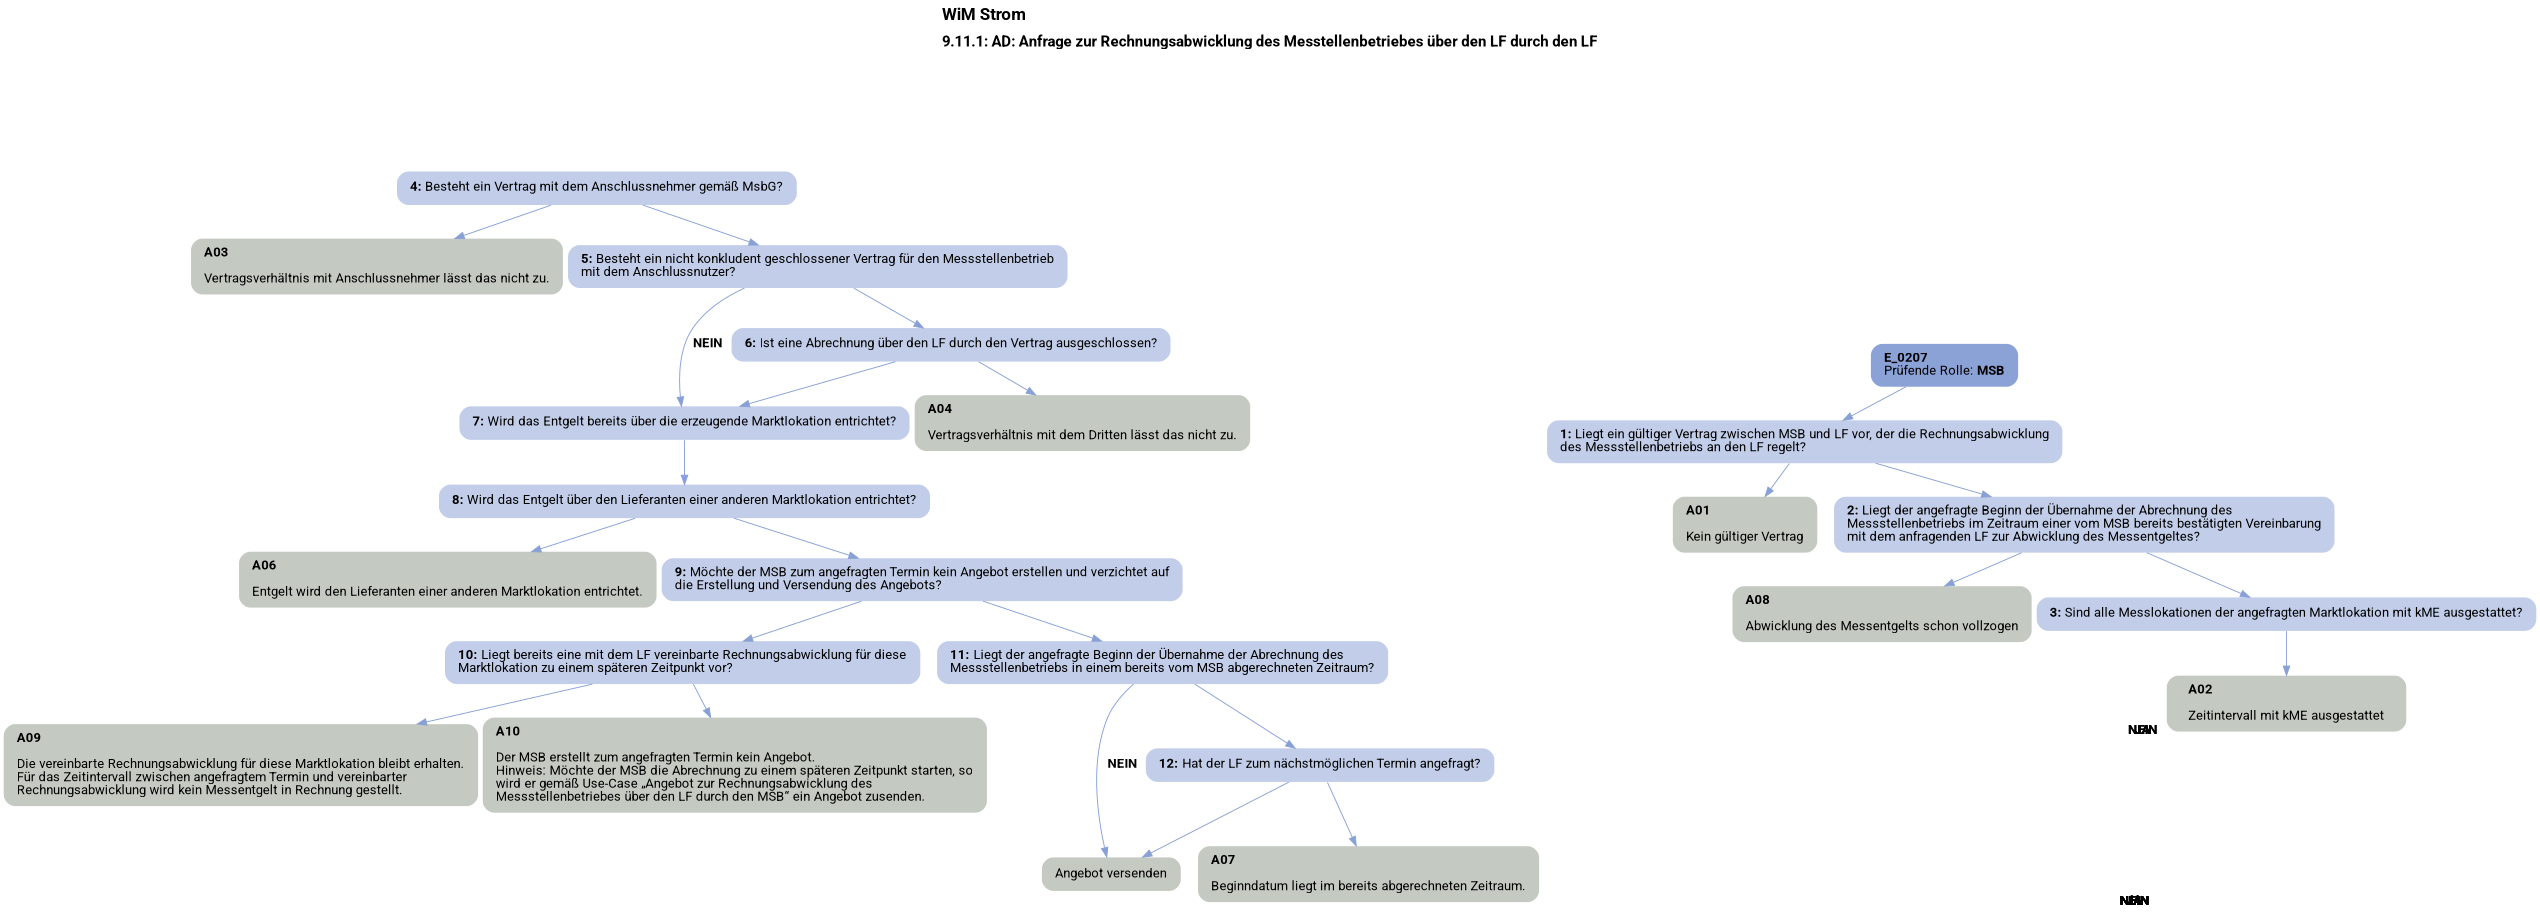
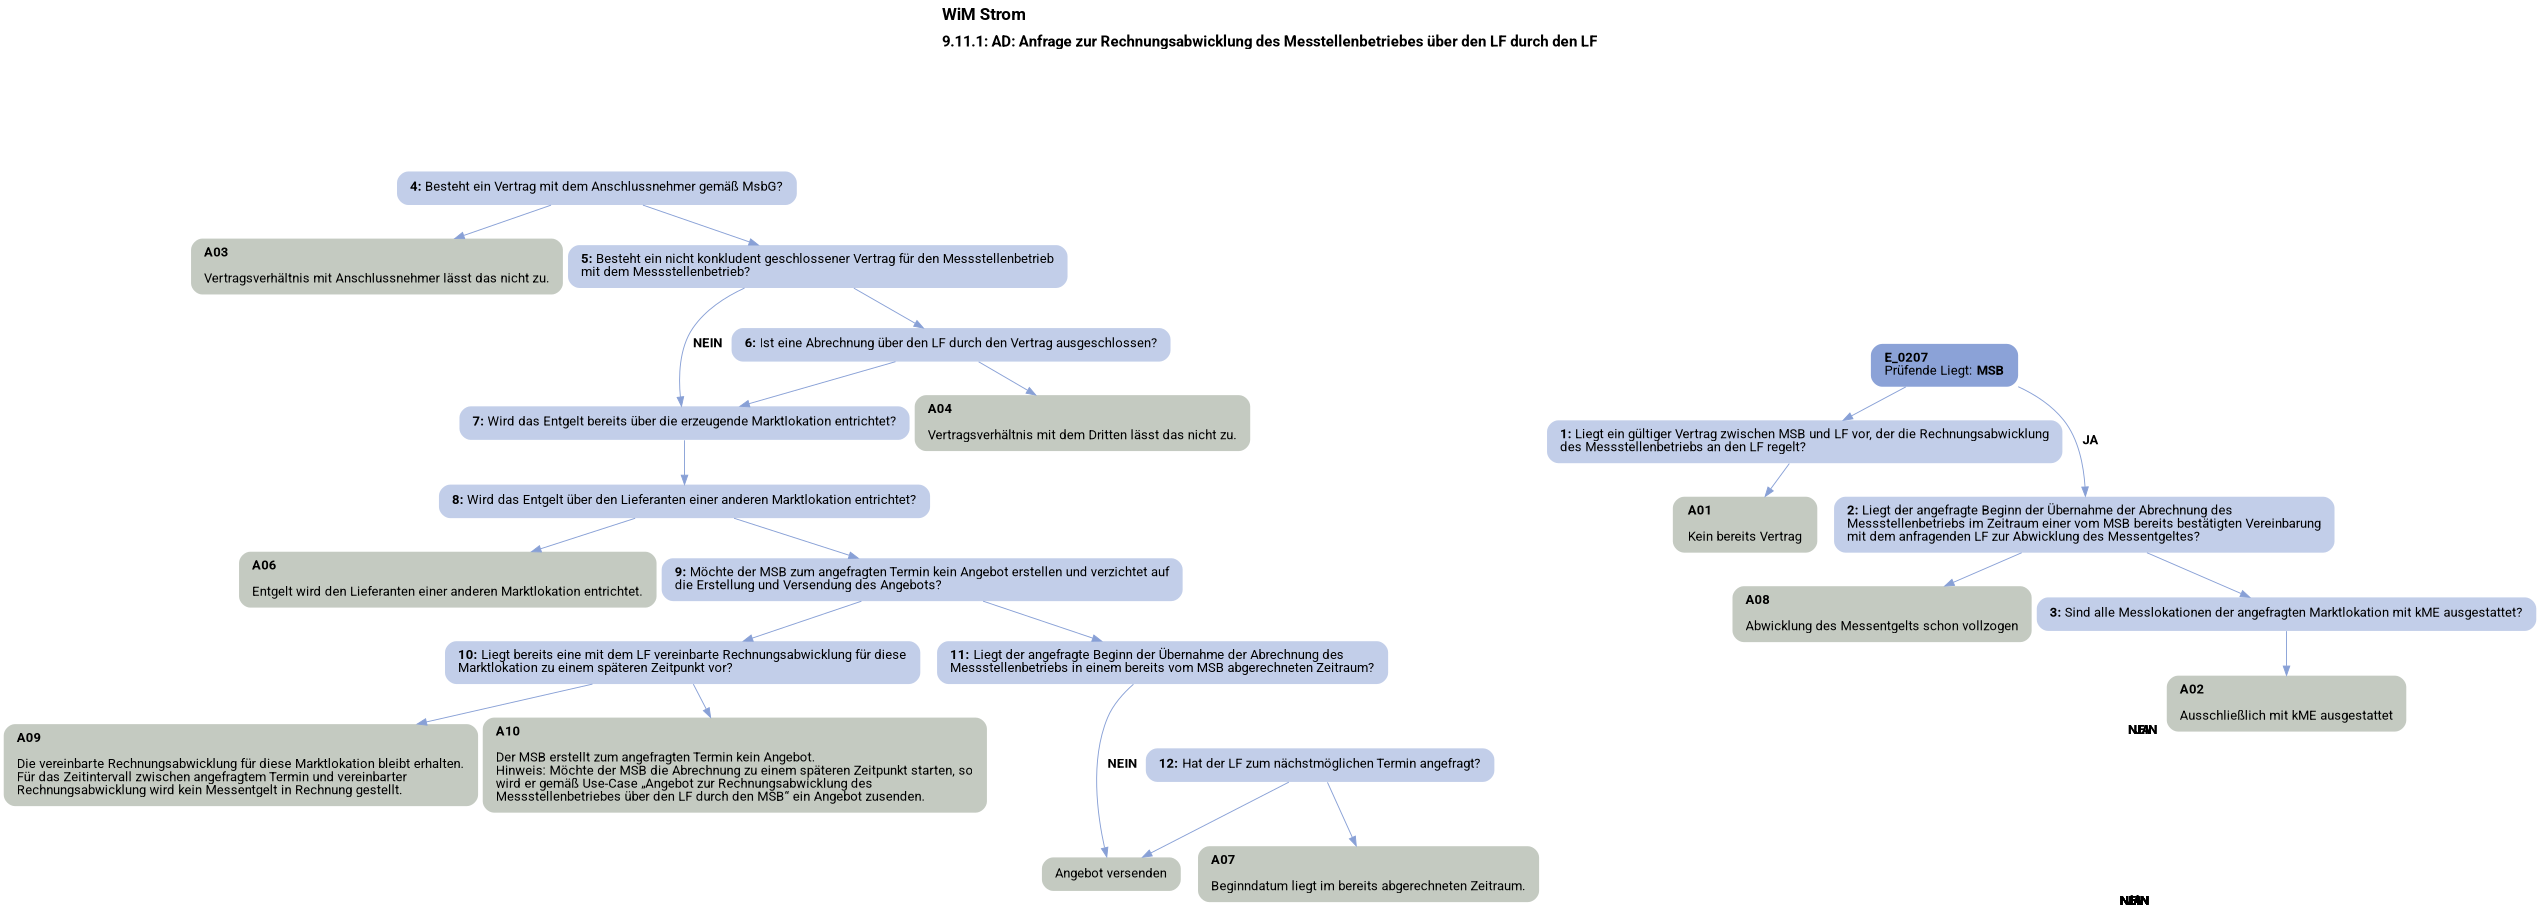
(658, 272) -> (666, 272)
(1931, 371) -> (1931, 371)
(1929, 479) -> (2068, 426)
(1745, 537) -> (1745, 537)
(1241, 714) -> none
(2287, 716) -> (2287, 716)
